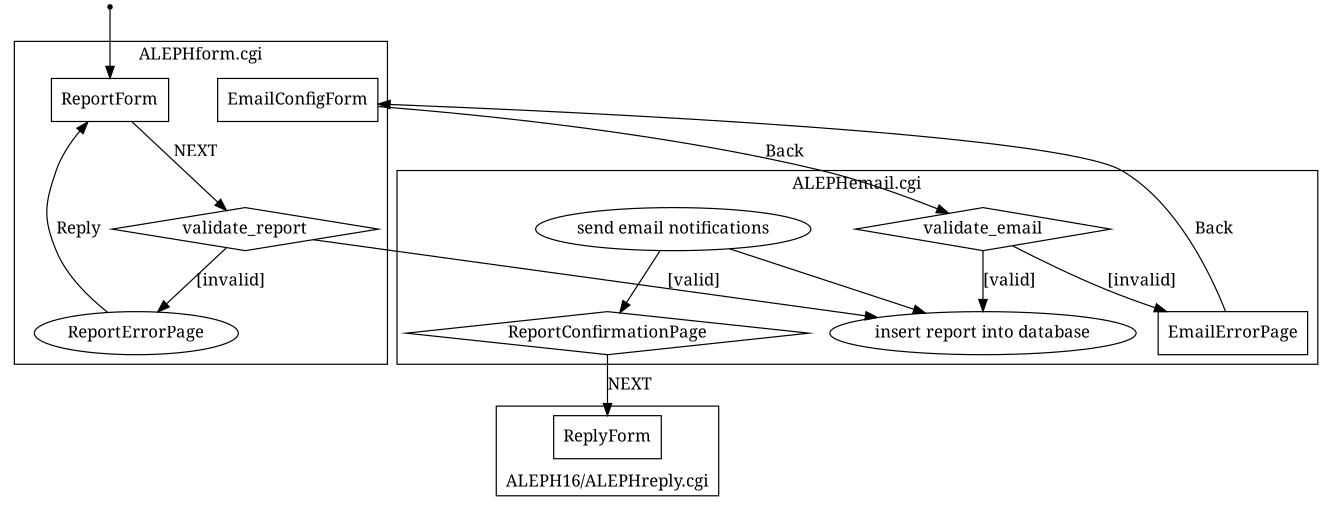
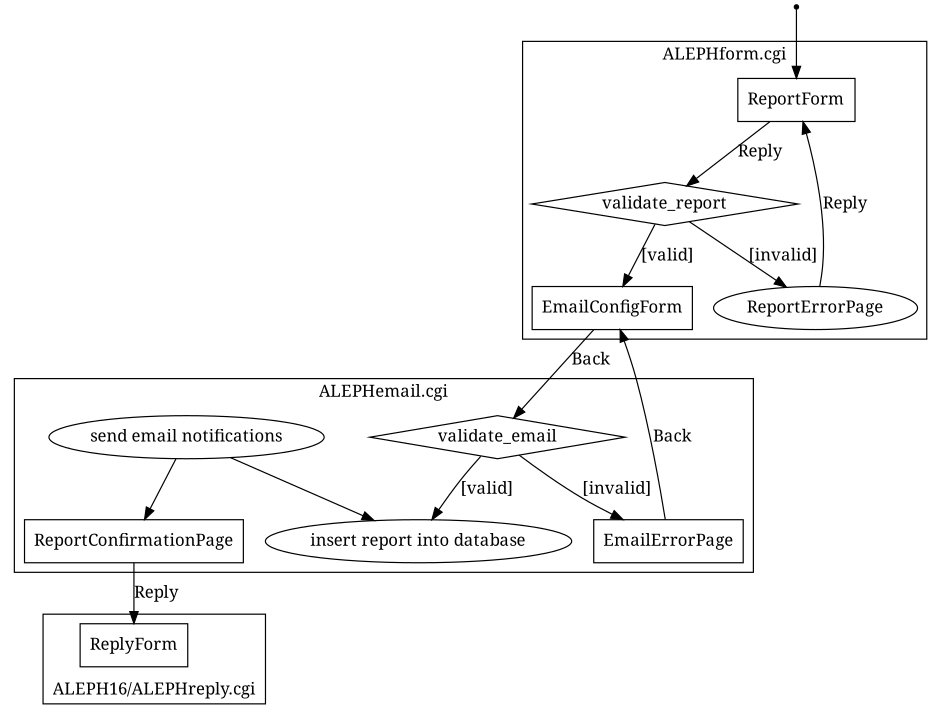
(196, 152) -> (761, 152)
(589, 278) -> (642, 250)
(607, 333) -> (134, 541)
(630, 385) -> (157, 593)
